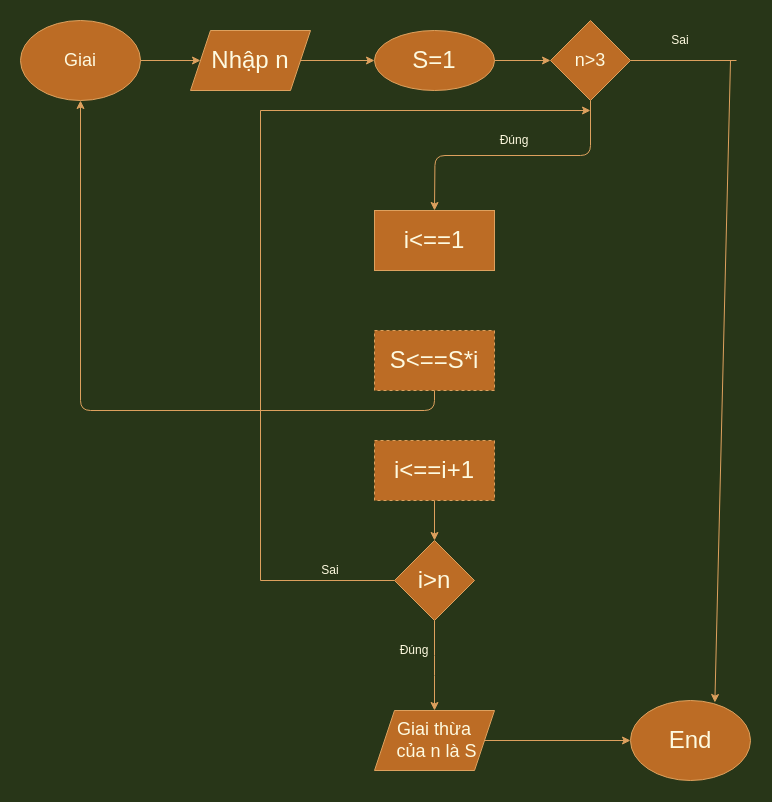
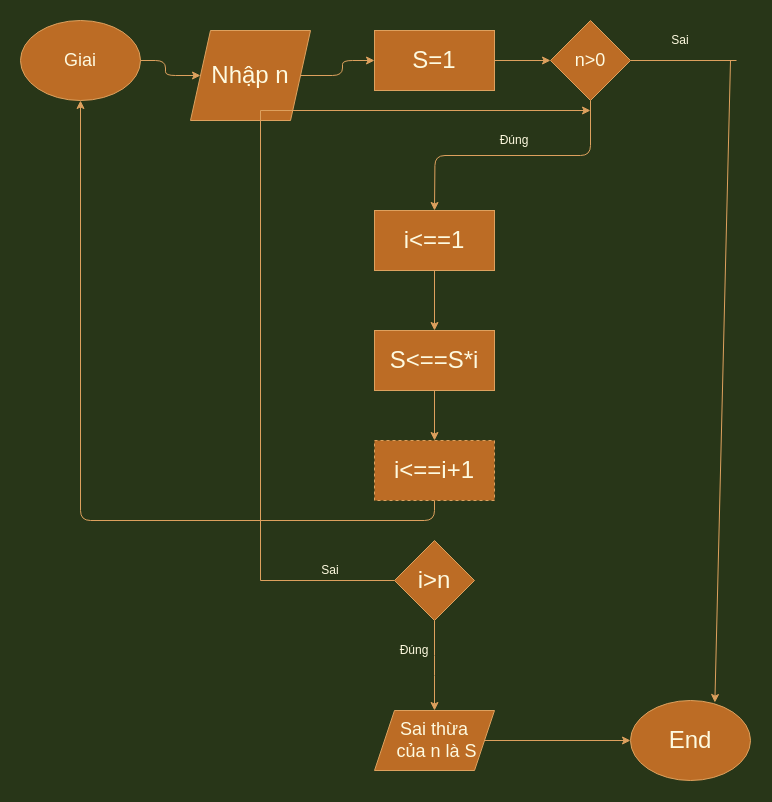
(251, 61) -> (251, 76)
(435, 61) -> (435, 61)
(591, 61) -> (591, 61)
none -> (435, 297)
(435, 361) -> (435, 361)
(259, 411) -> (435, 418)
(435, 523) -> (206, 521)
(435, 741) -> (435, 741)
